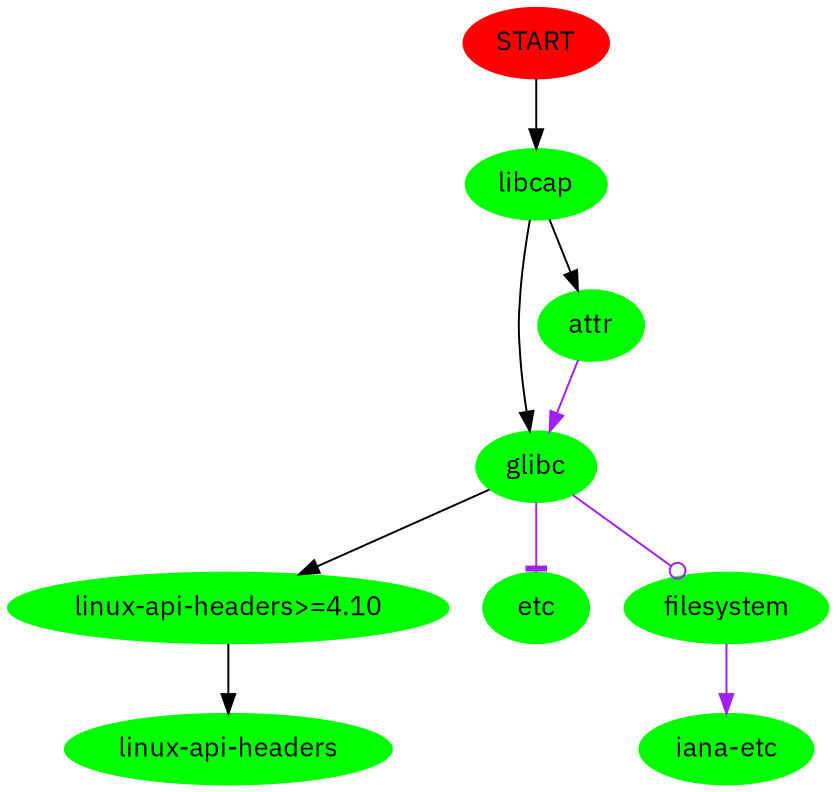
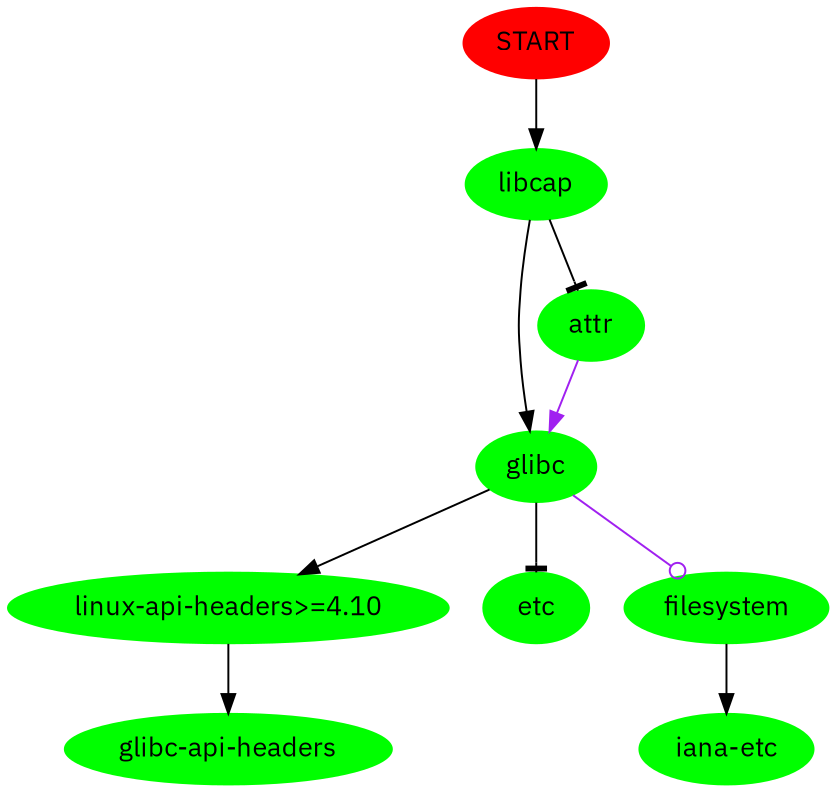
(560, 246) -> (562, 250)
(536, 533) -> (536, 533)
(726, 669) -> (726, 669)
(228, 749) -> (228, 749)
